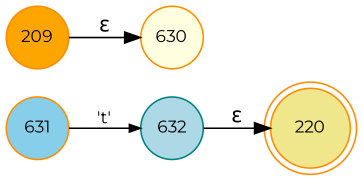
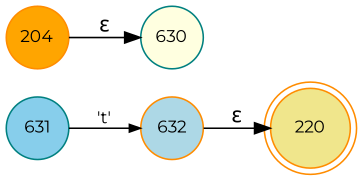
(38, 38) -> (38, 38)
(172, 38) -> (172, 38)
(38, 128) -> (38, 128)
(172, 128) -> (172, 128)
